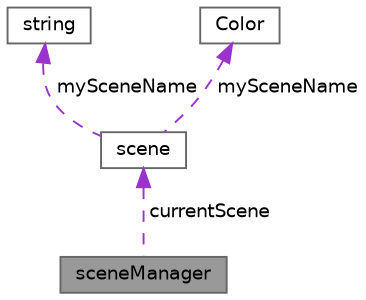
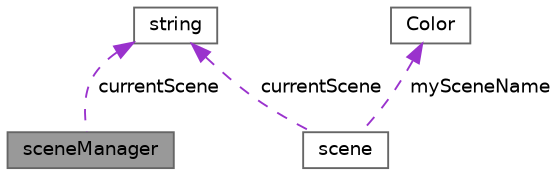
(125, 88) -> (318, 88)
(144, 222) -> (88, 87)
